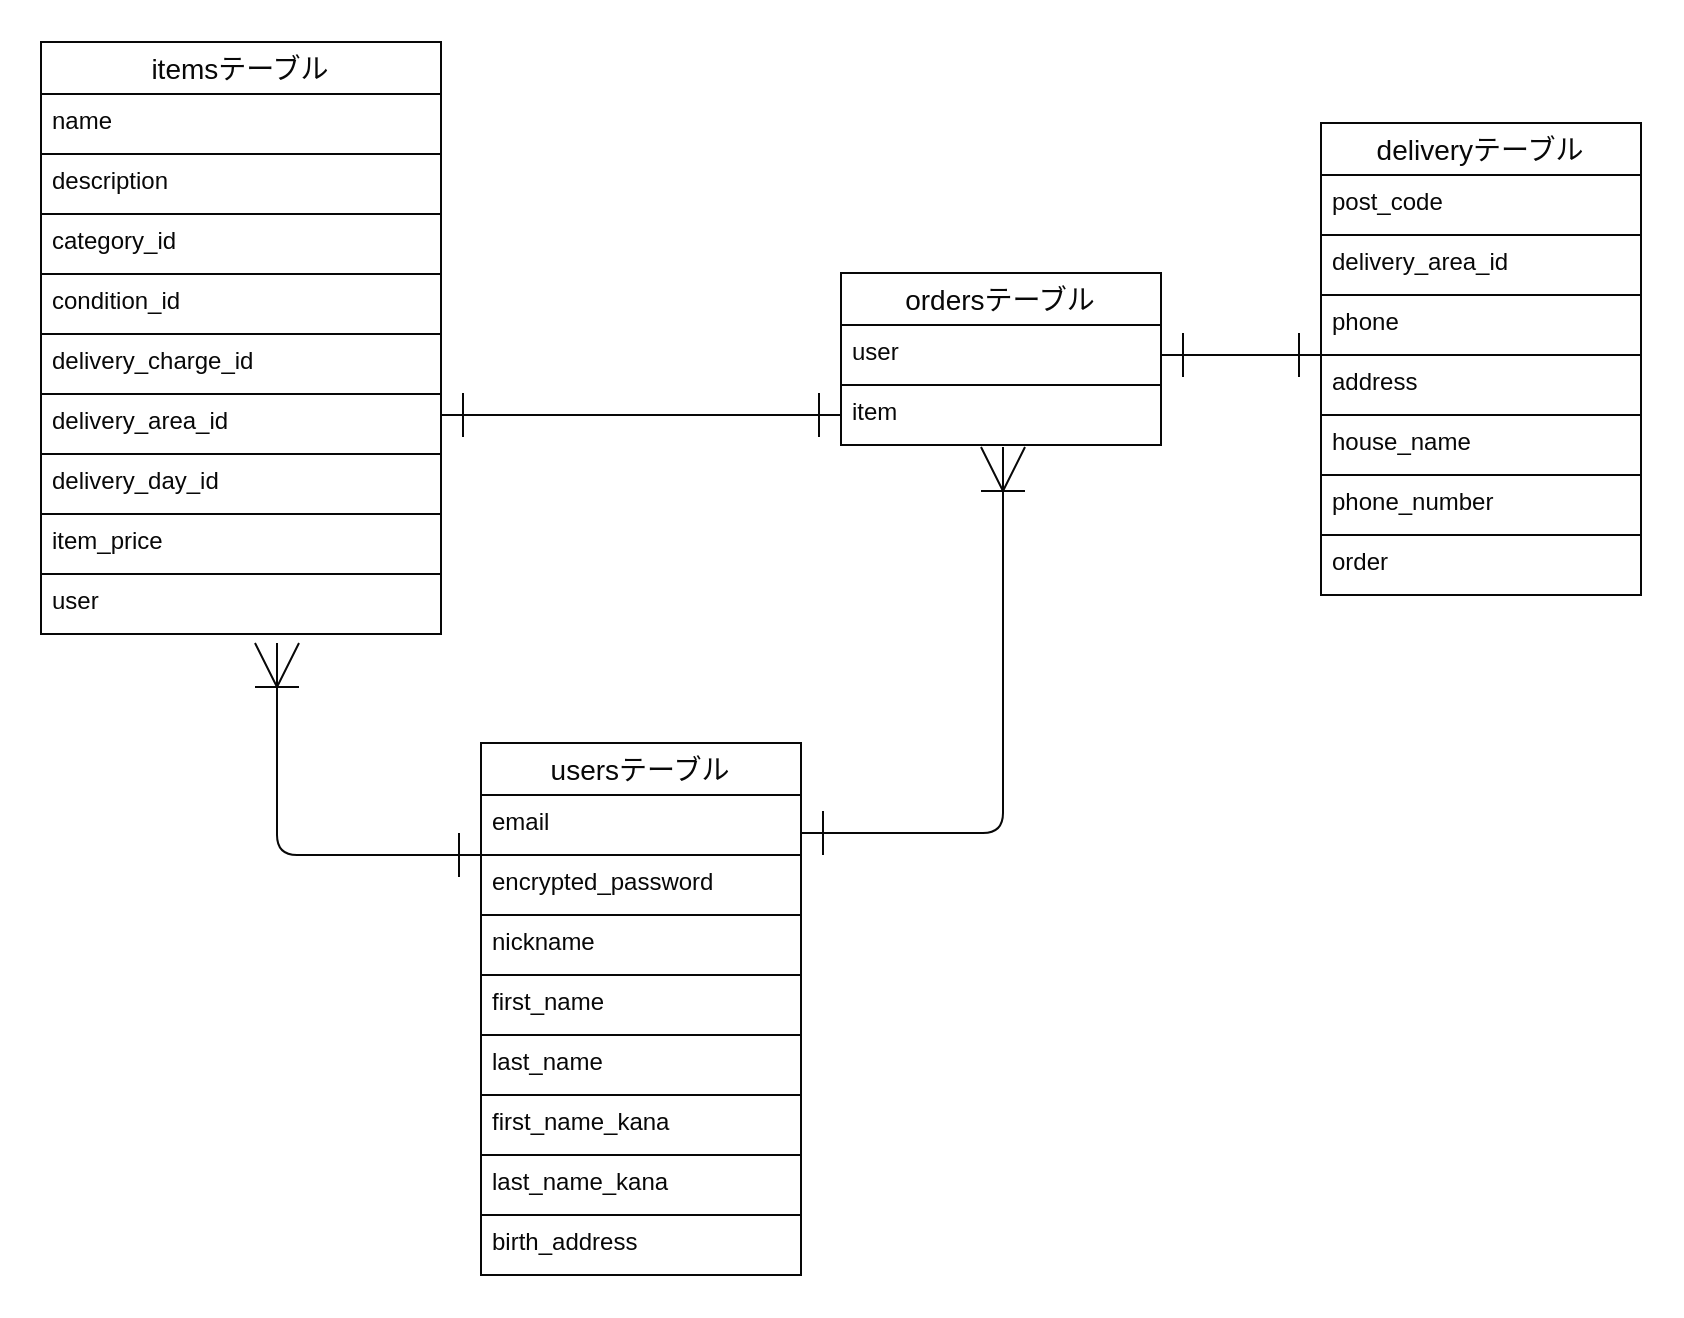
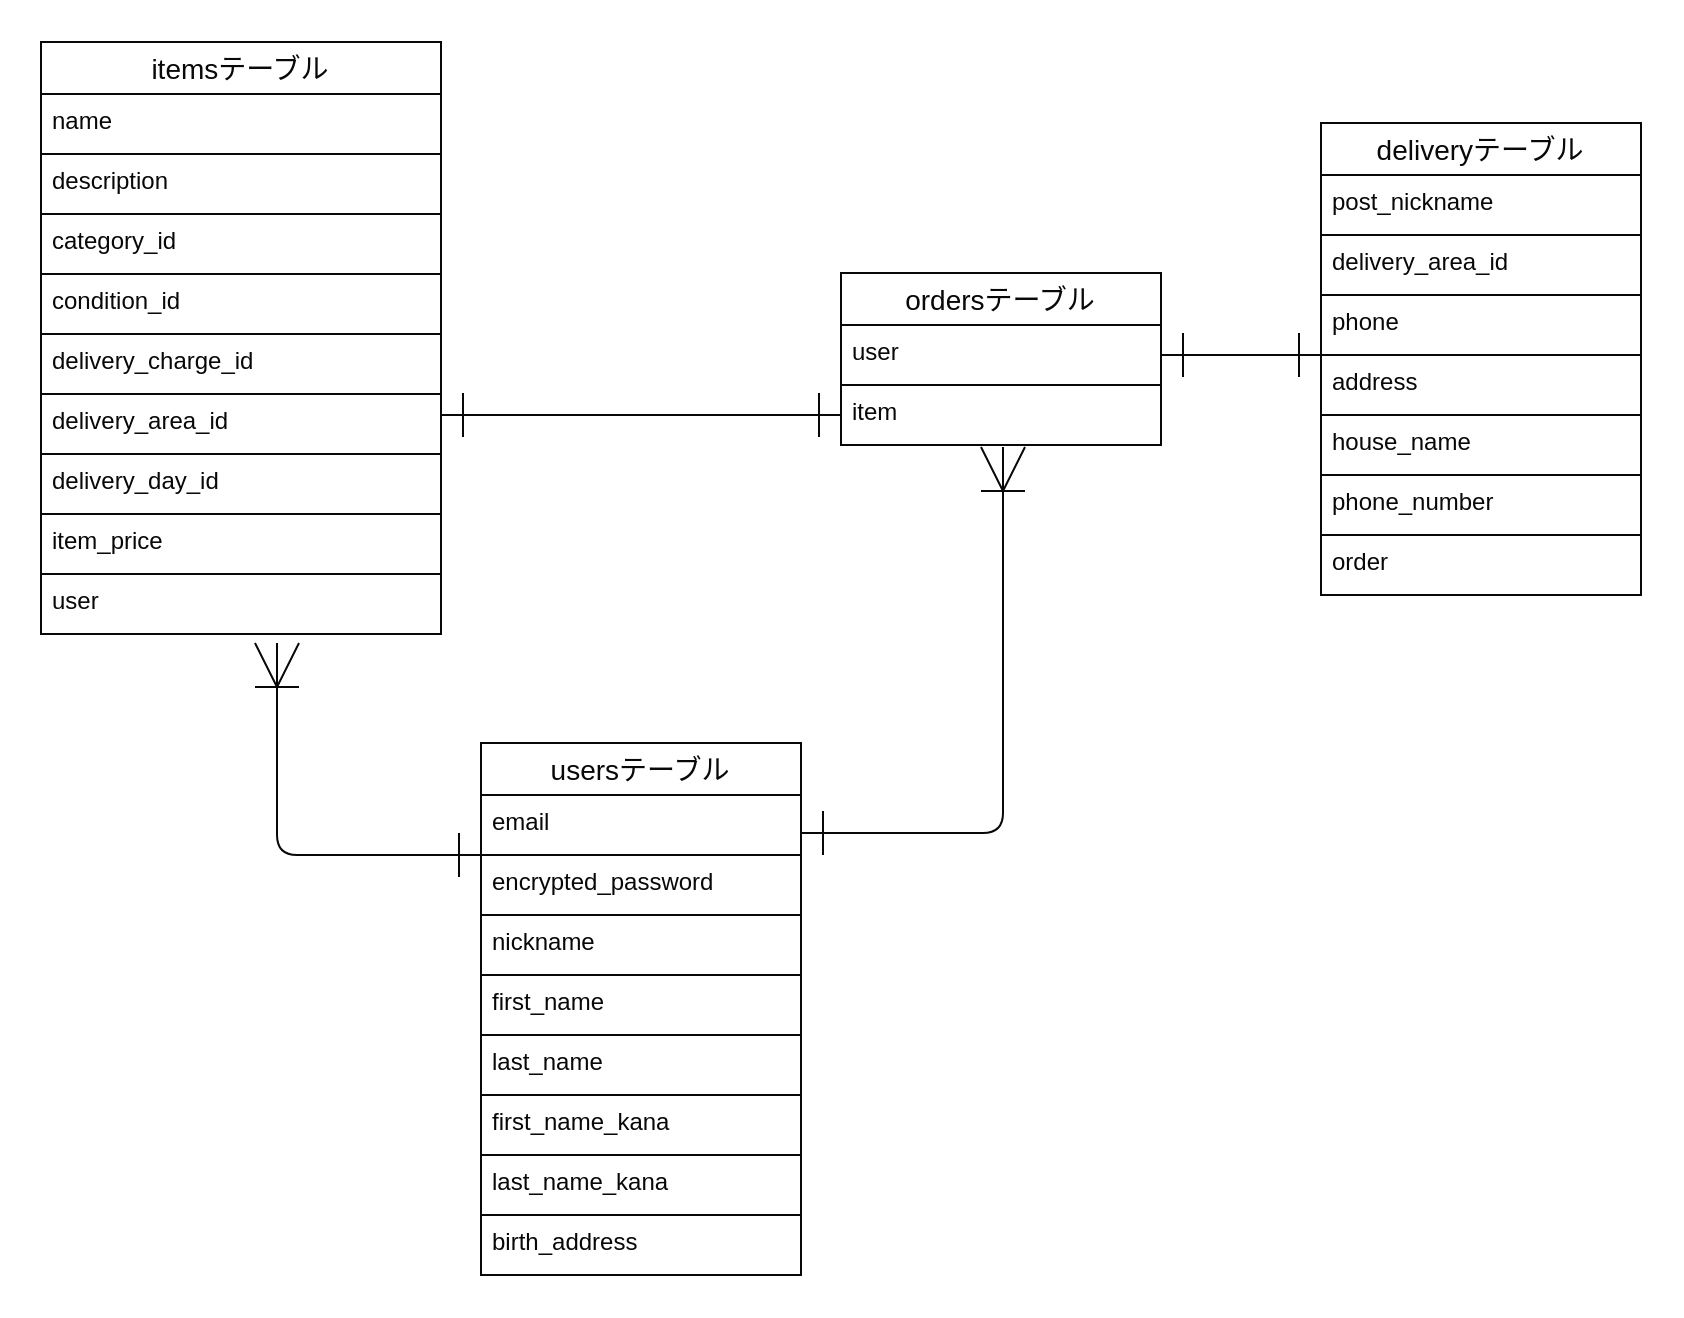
(1392, 202) -> (1416, 202)
